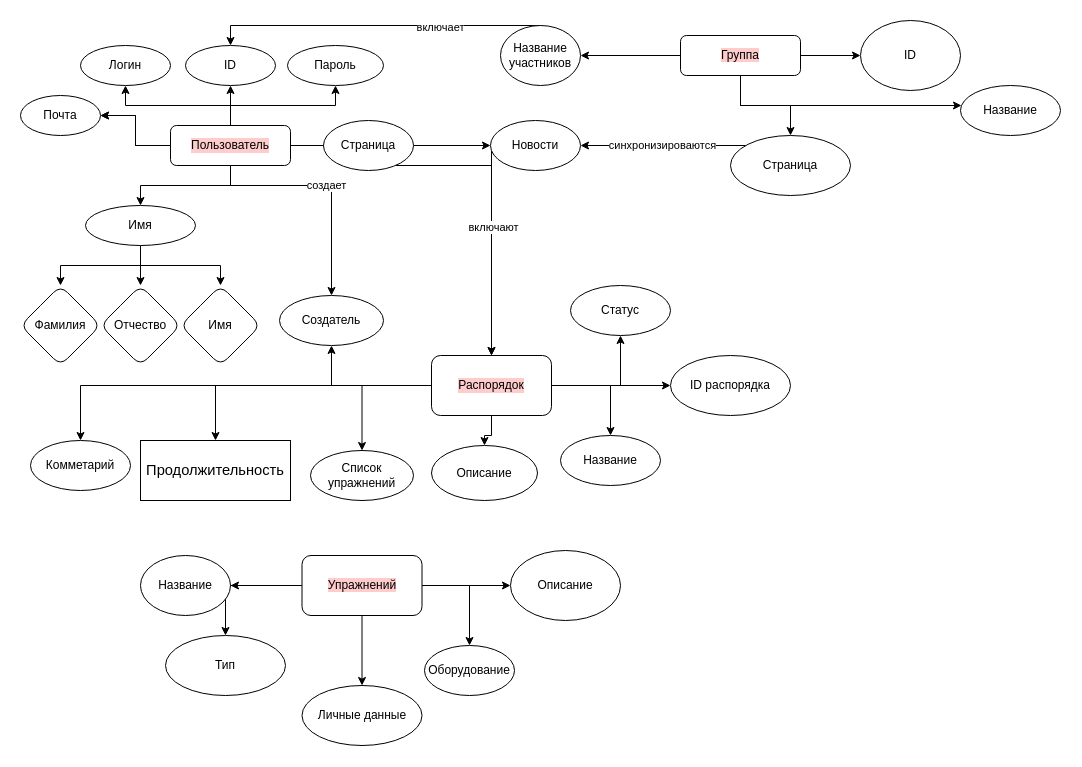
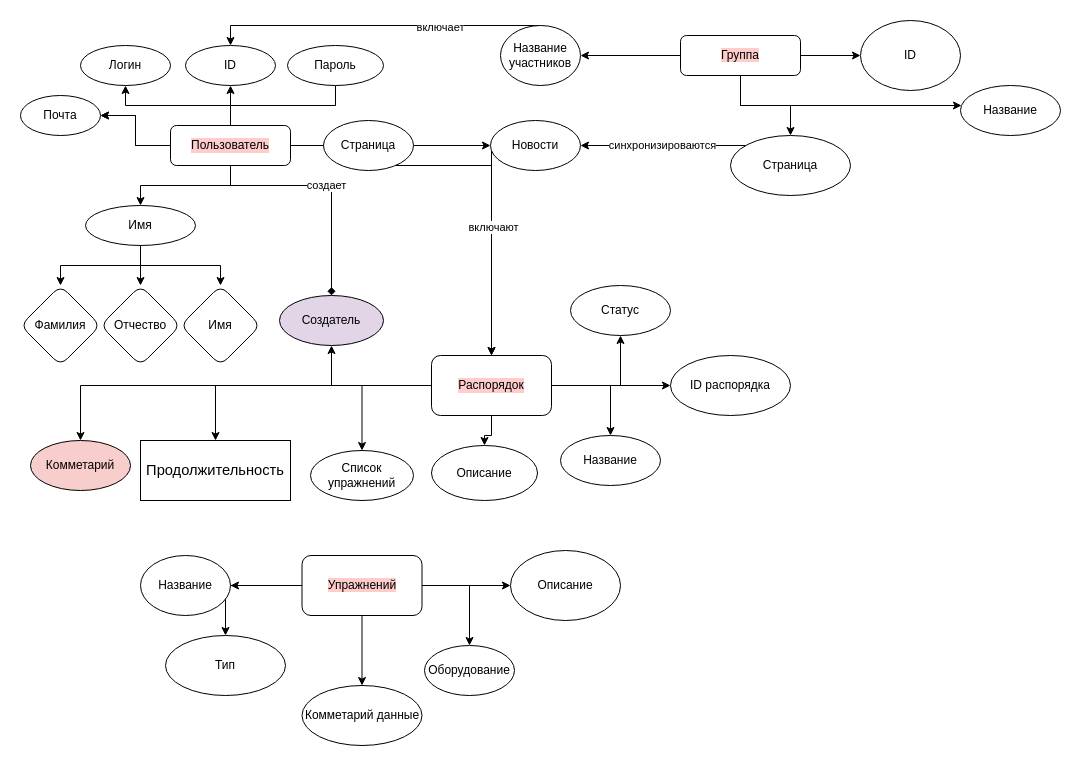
(336, 94) -> (336, 91)
(332, 287) -> (332, 286)
(332, 321) -> (332, 321)
(81, 466) -> (81, 466)
(363, 716) -> (363, 716)
